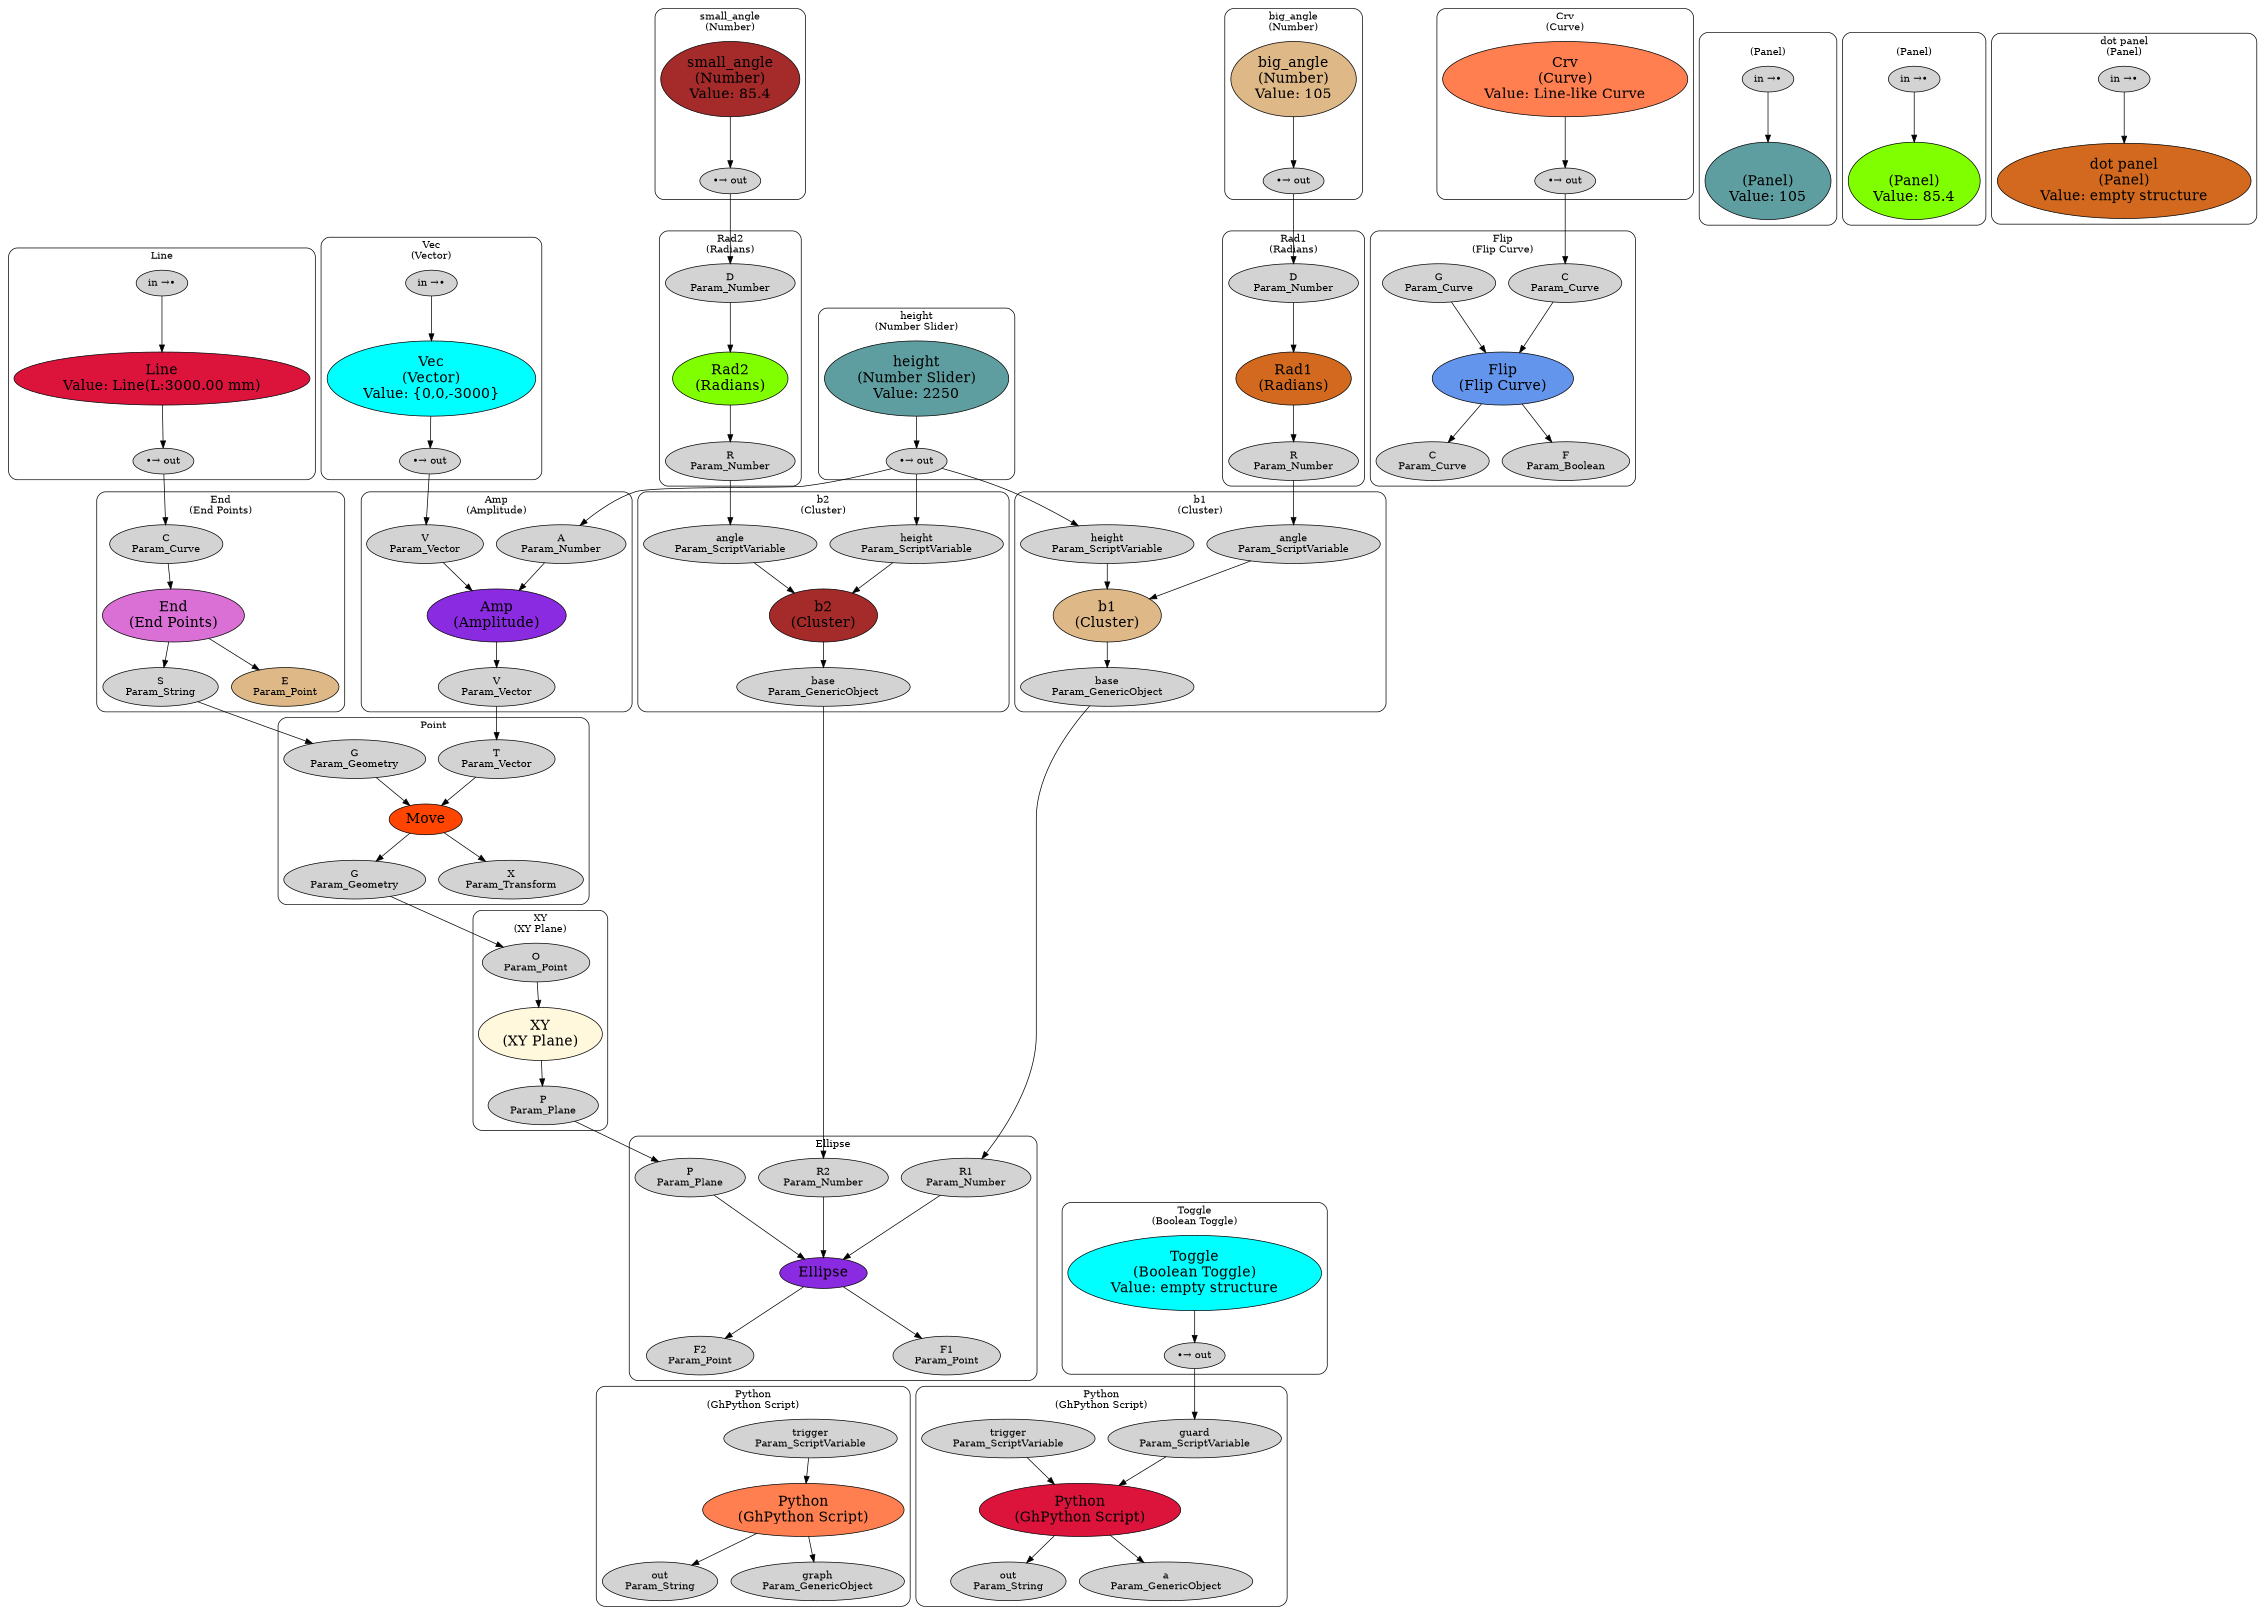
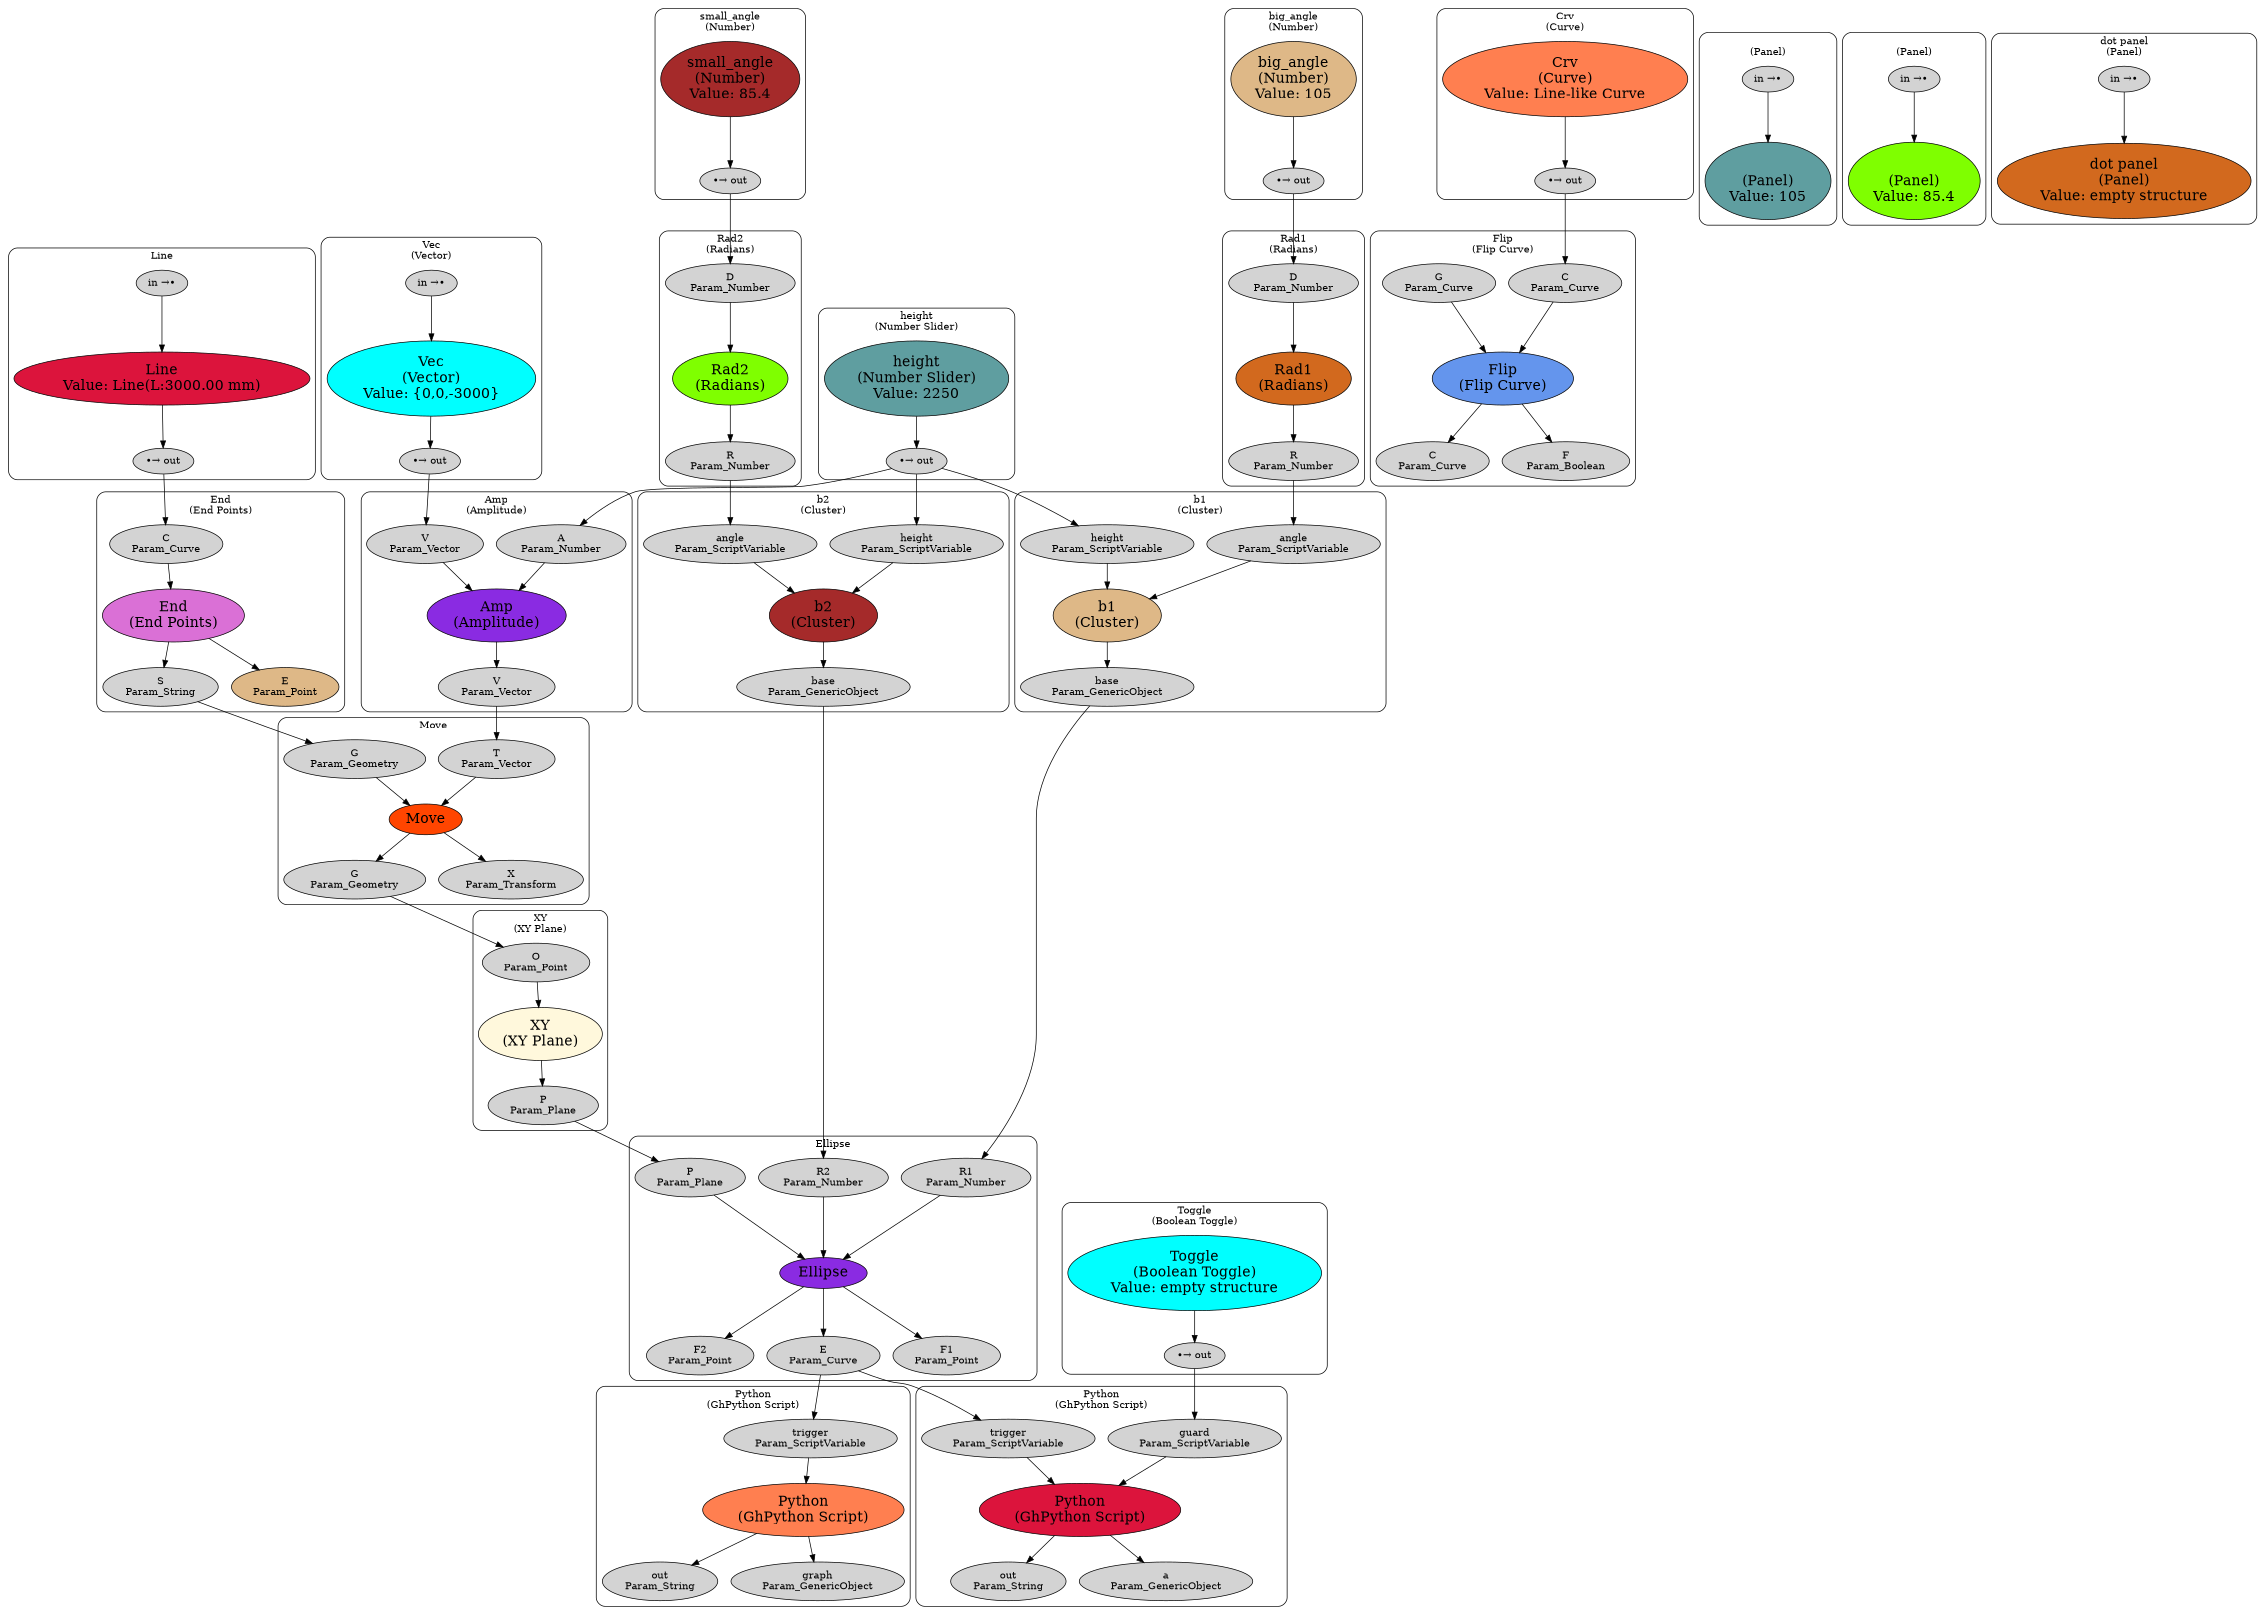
(434, 726) -> (434, 726)
none -> (823, 1356)
